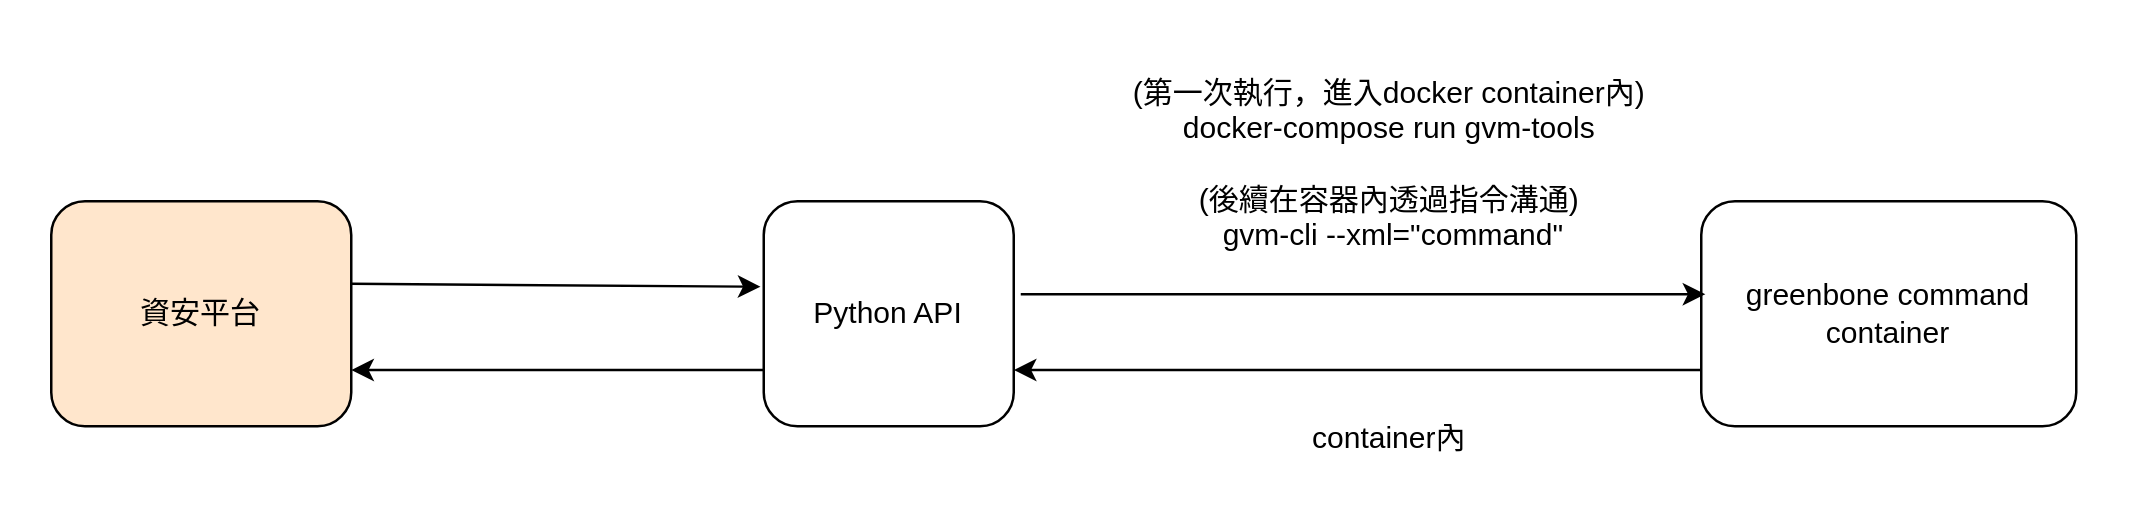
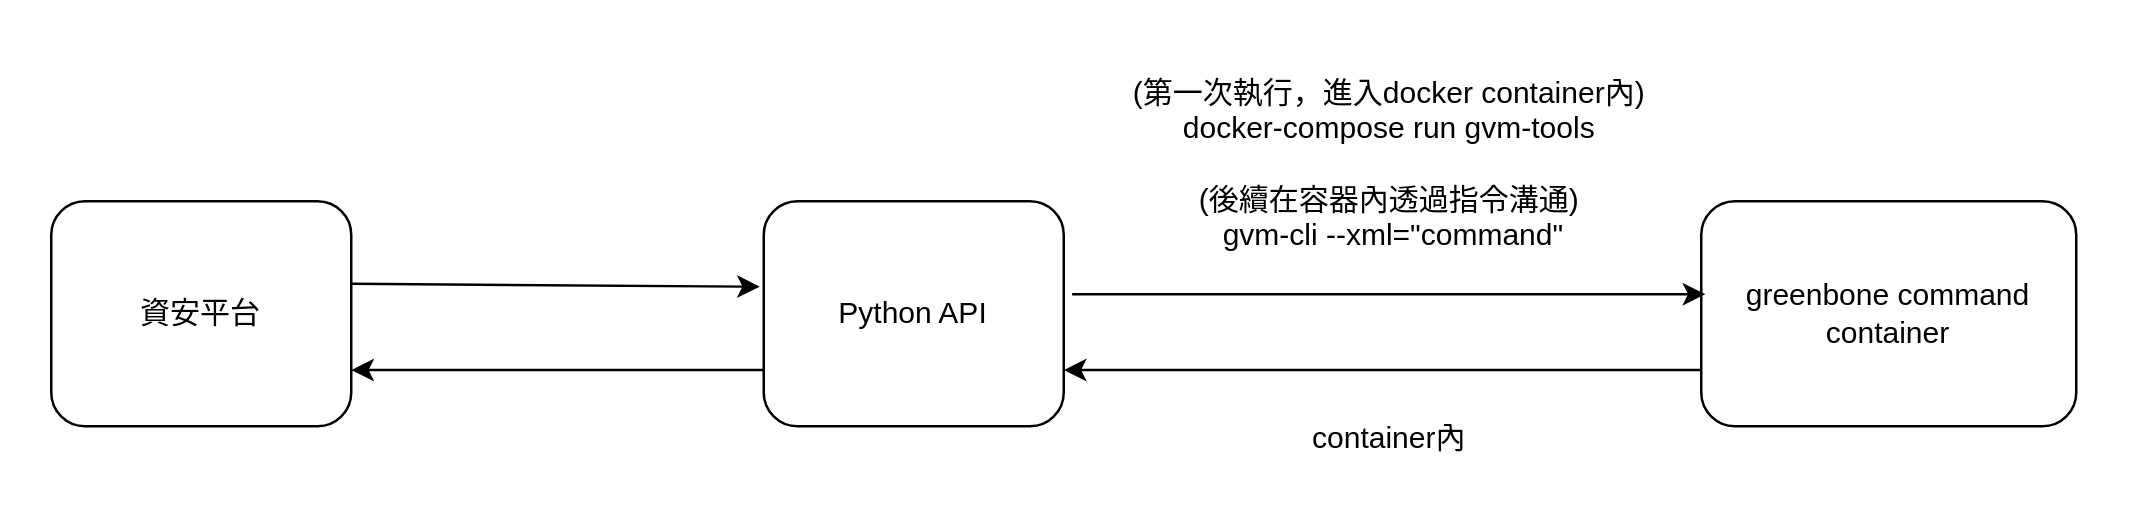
(201, 314) -> (201, 314)
(889, 314) -> (914, 314)
